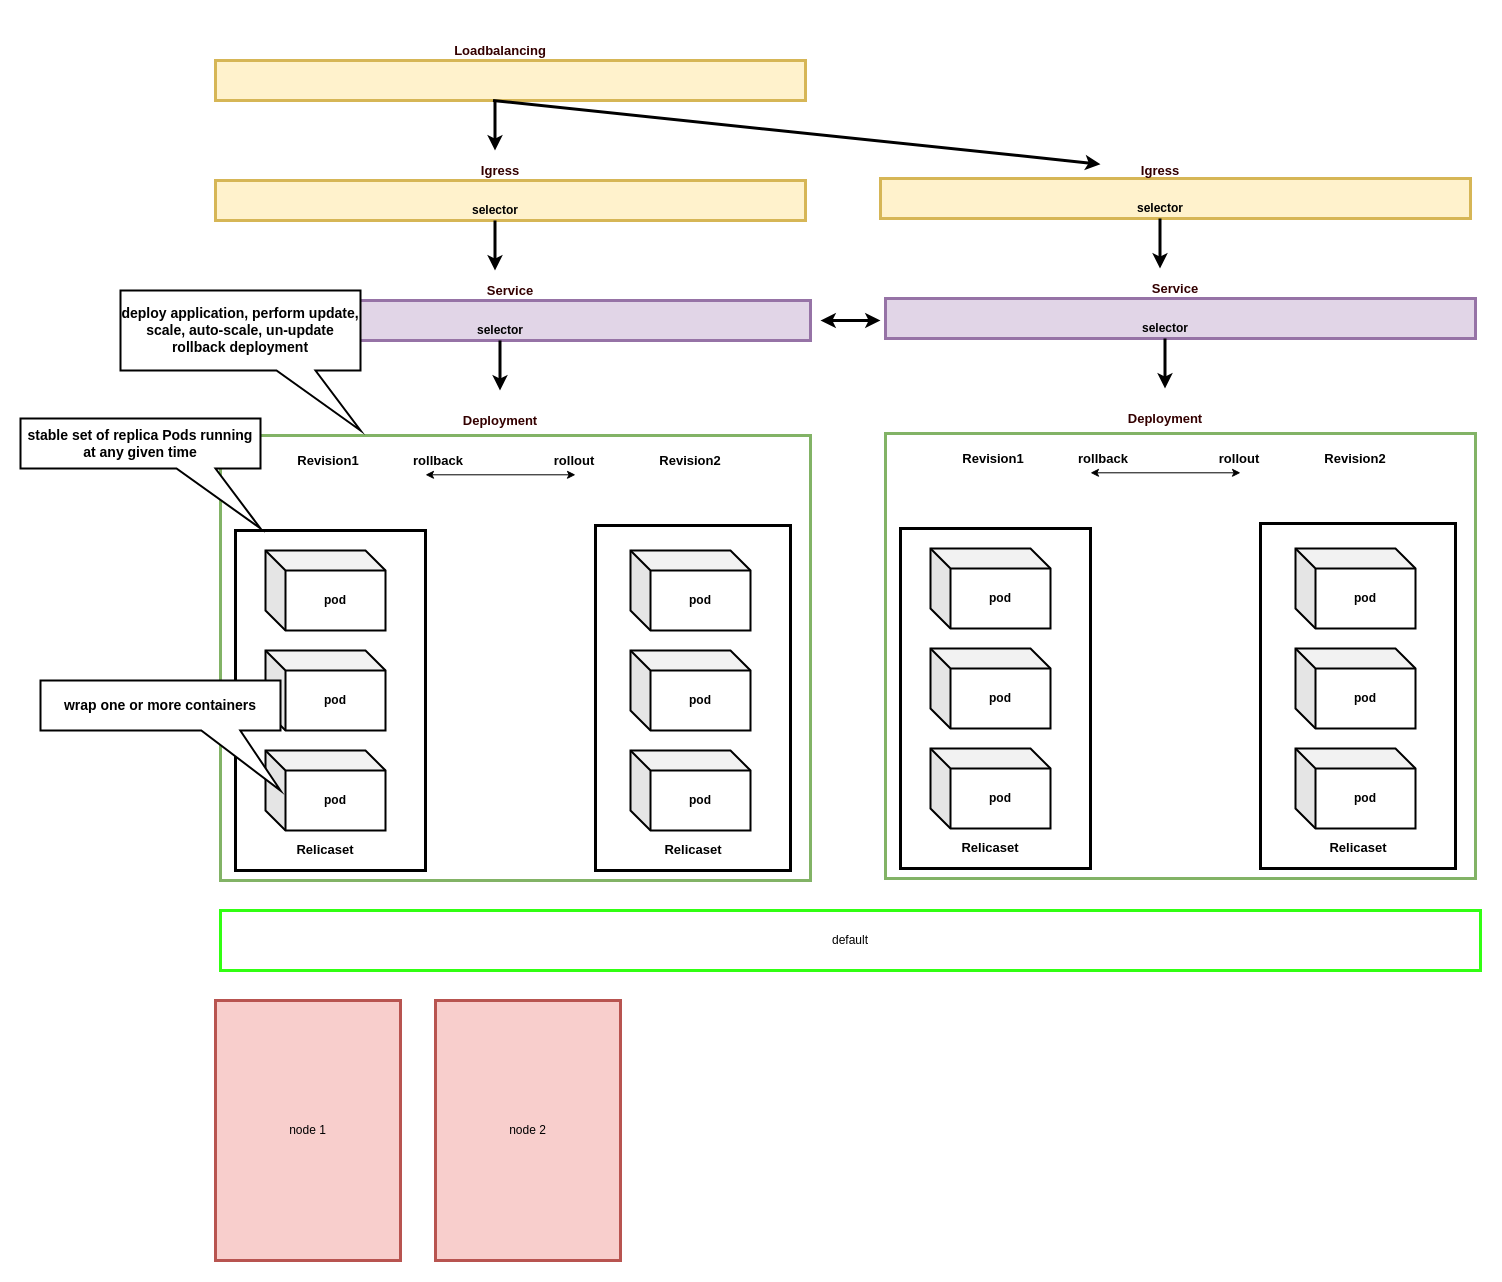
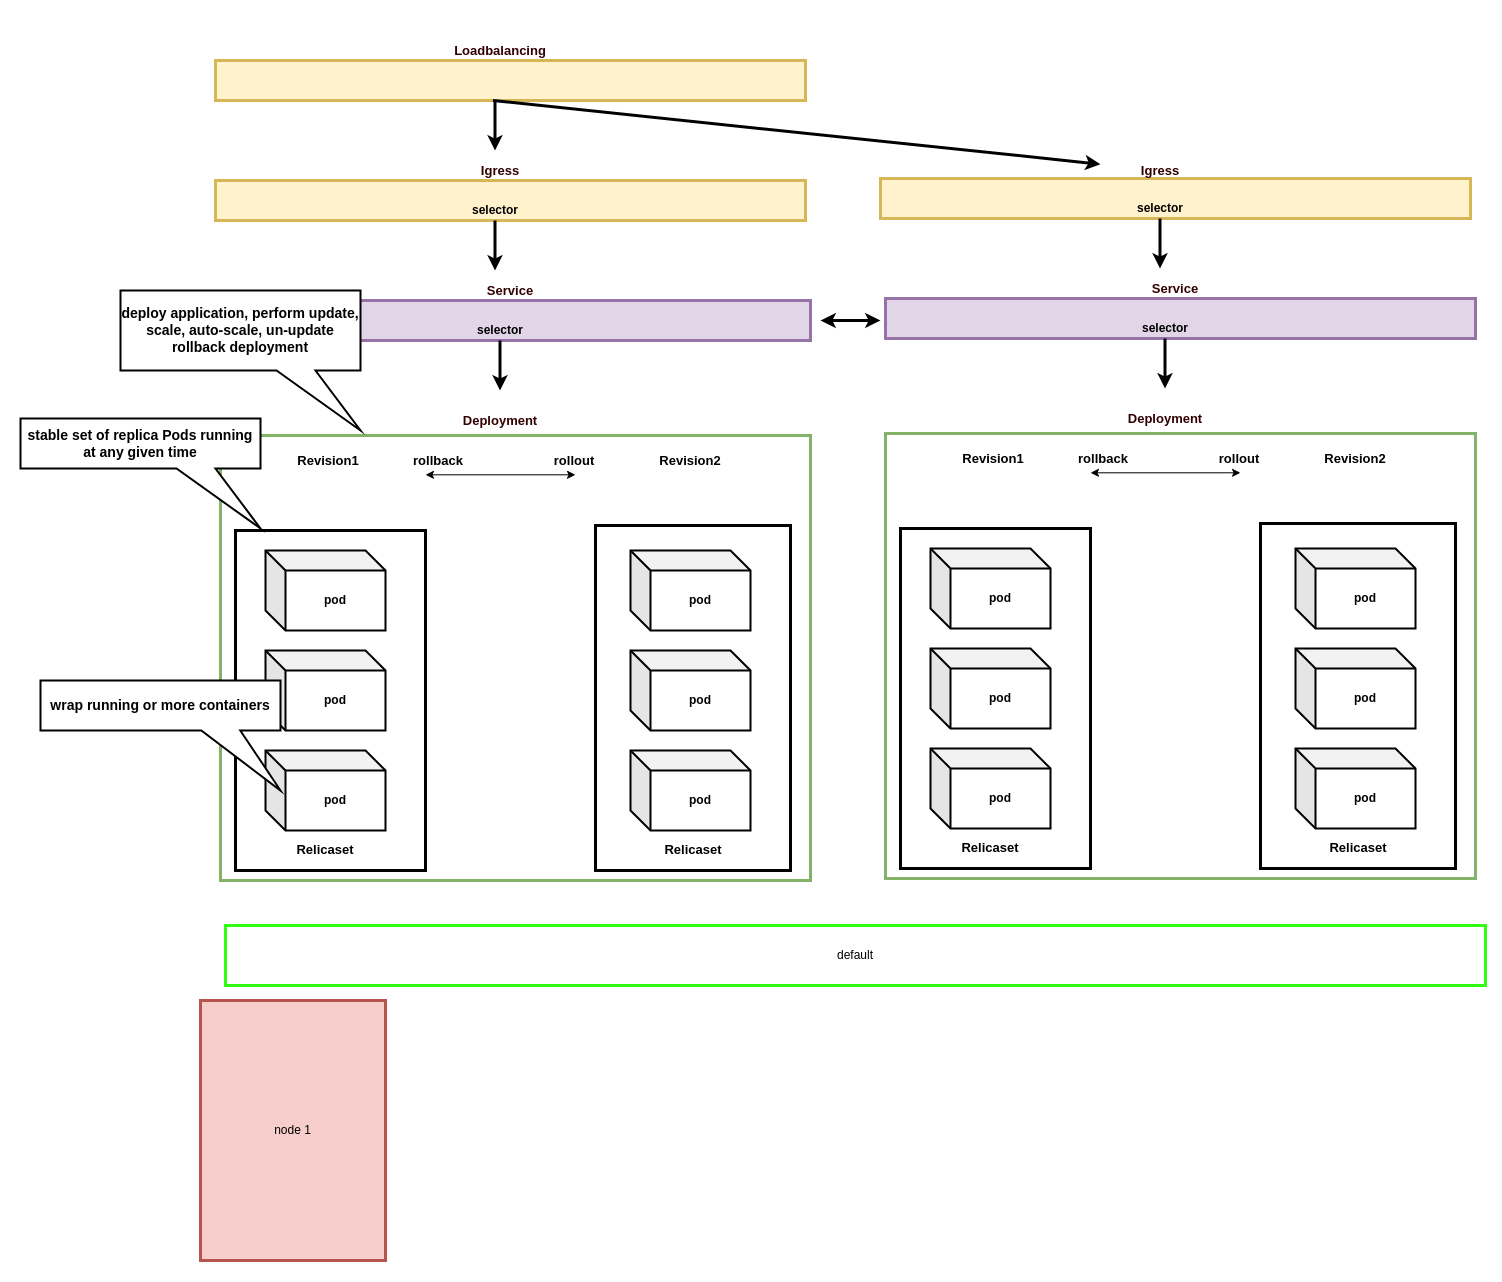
(161, 706) -> (161, 706)
(851, 941) -> (856, 956)
(308, 1131) -> (293, 1131)
(528, 1131) -> none
